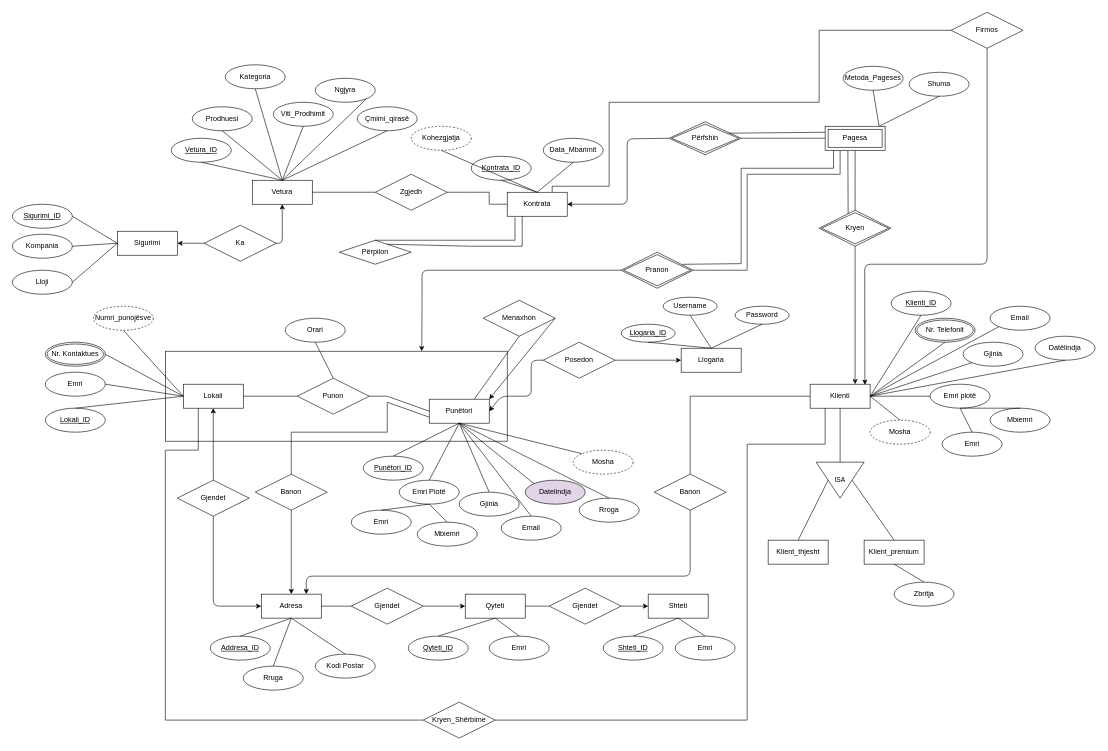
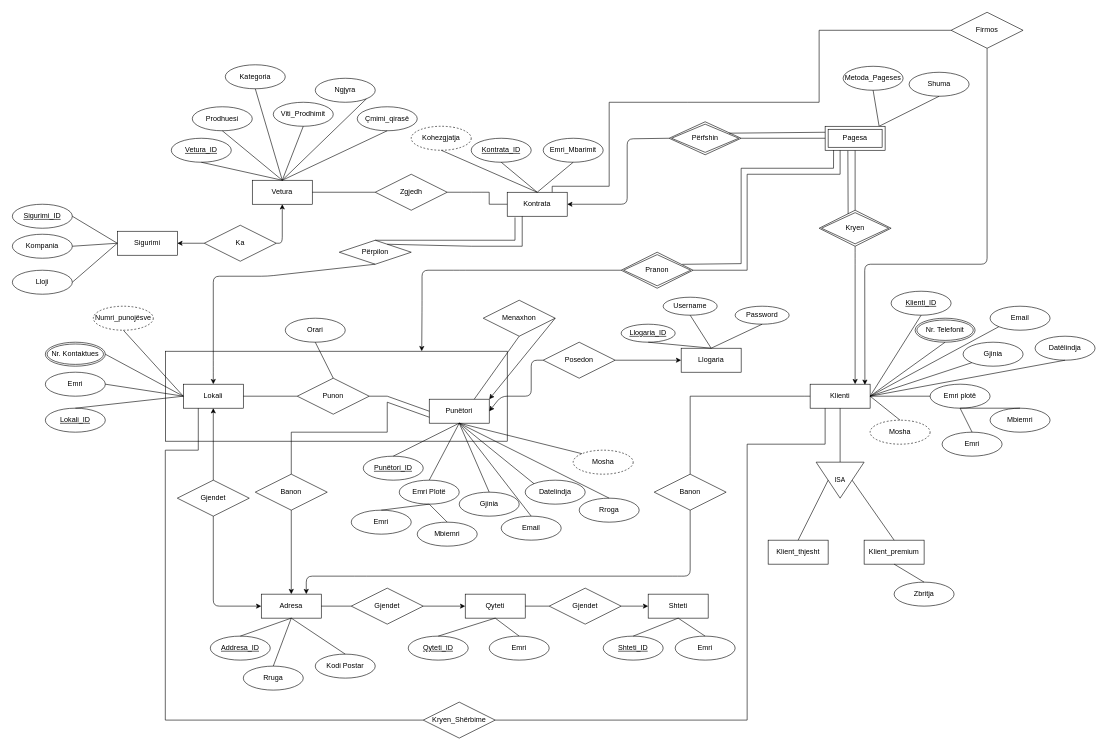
(573, 150) -> (573, 150)
(501, 168) -> (501, 150)
none -> (324, 270)
(555, 492) -> (555, 492)
